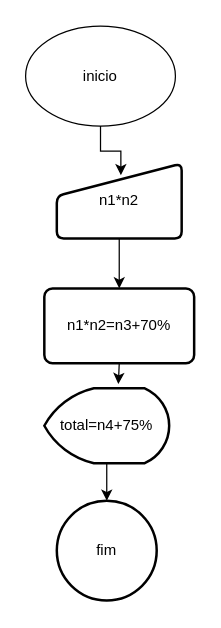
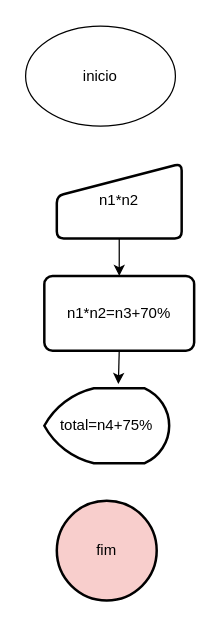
(106, 151) -> none
(119, 326) -> (119, 313)
(107, 486) -> none
(107, 551) -> (107, 551)
